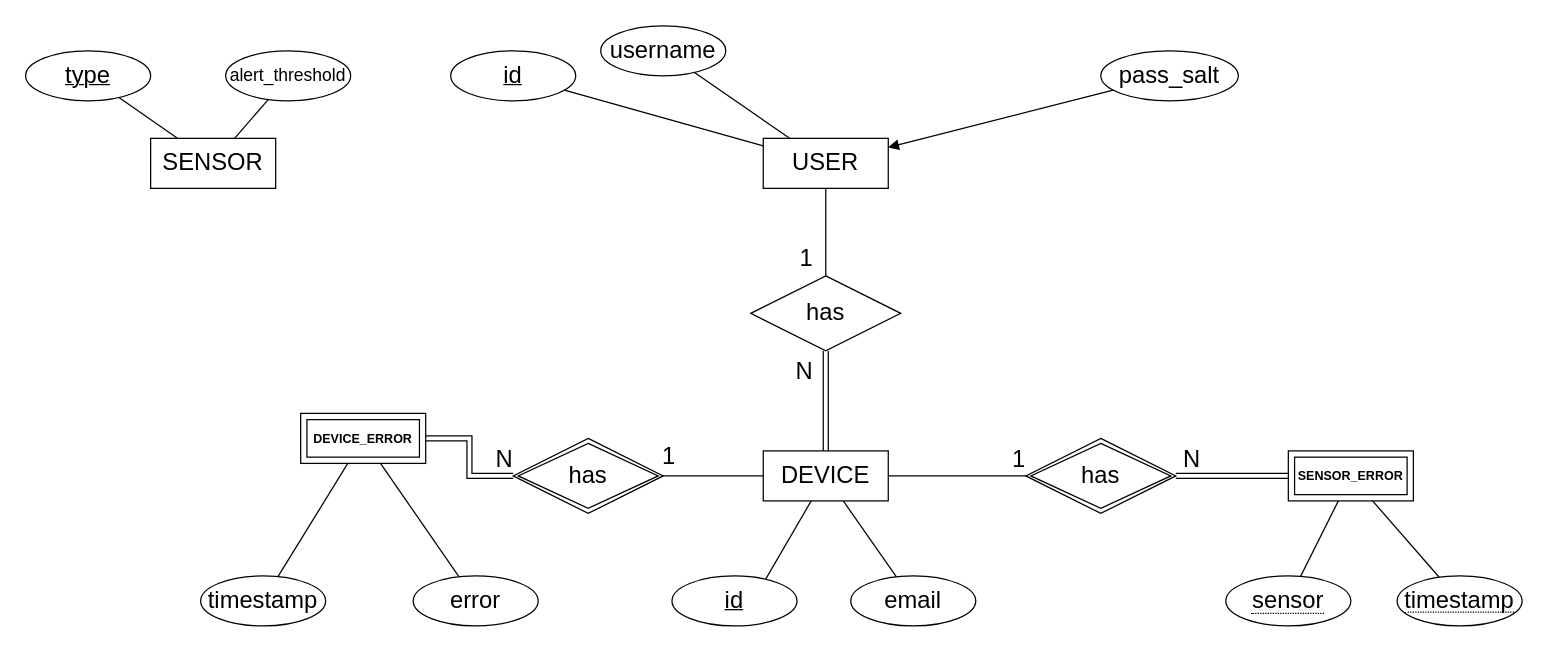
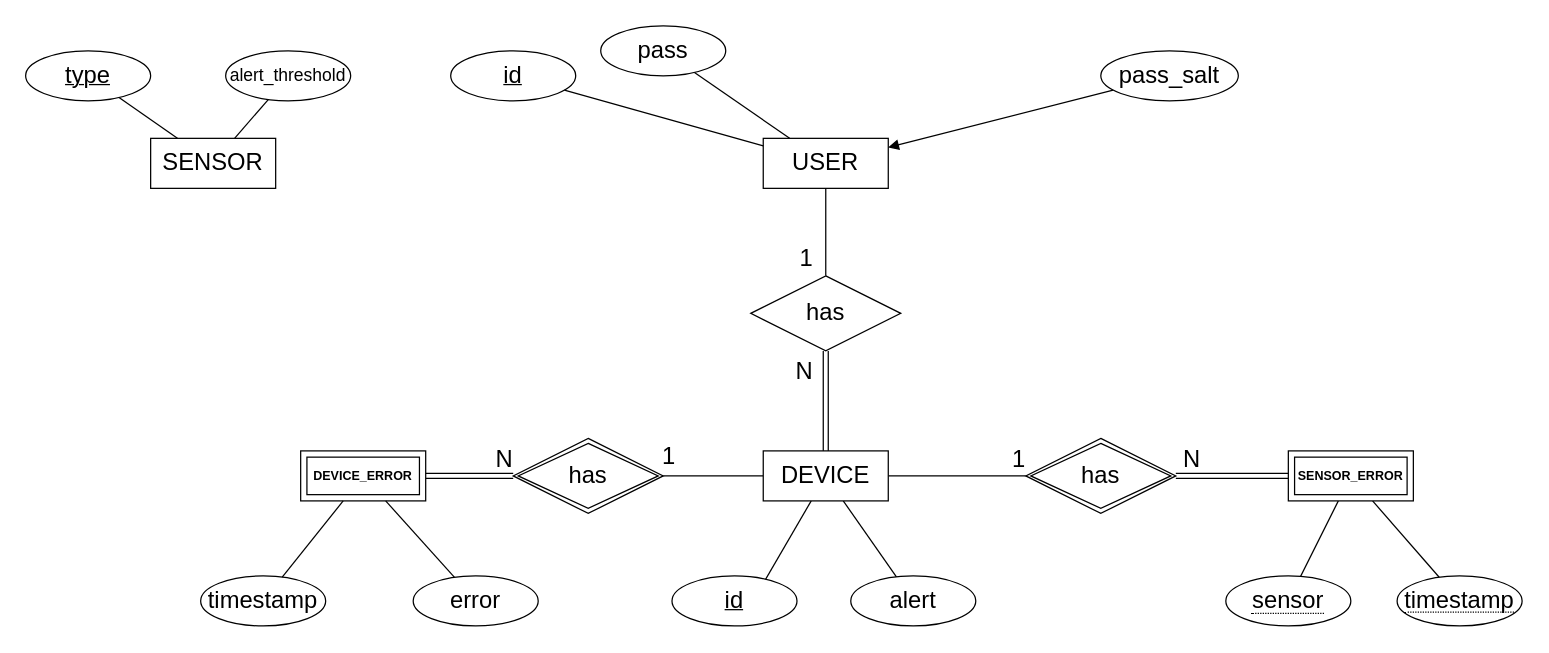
(663, 51) -> (663, 51)
(363, 438) -> (363, 476)
(913, 601) -> (913, 601)
